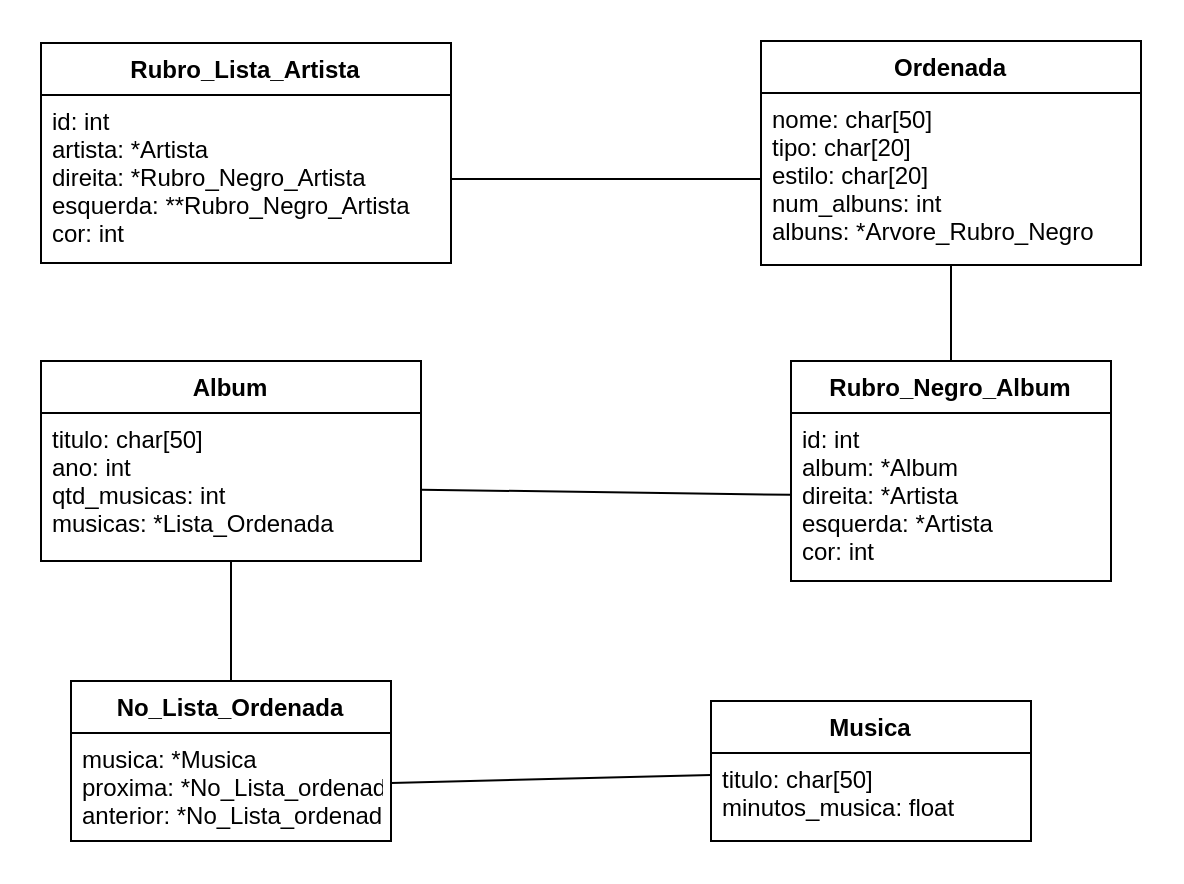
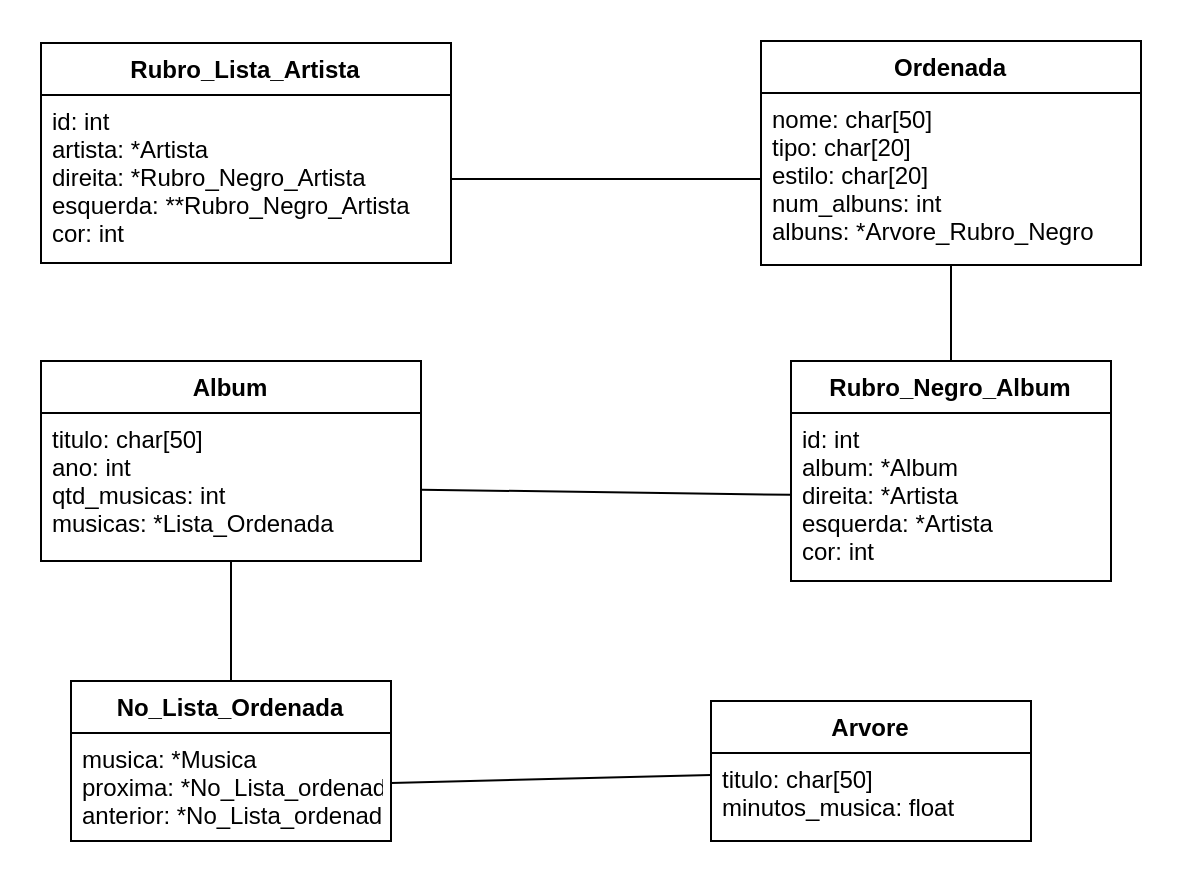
(870, 728) -> (870, 728)
